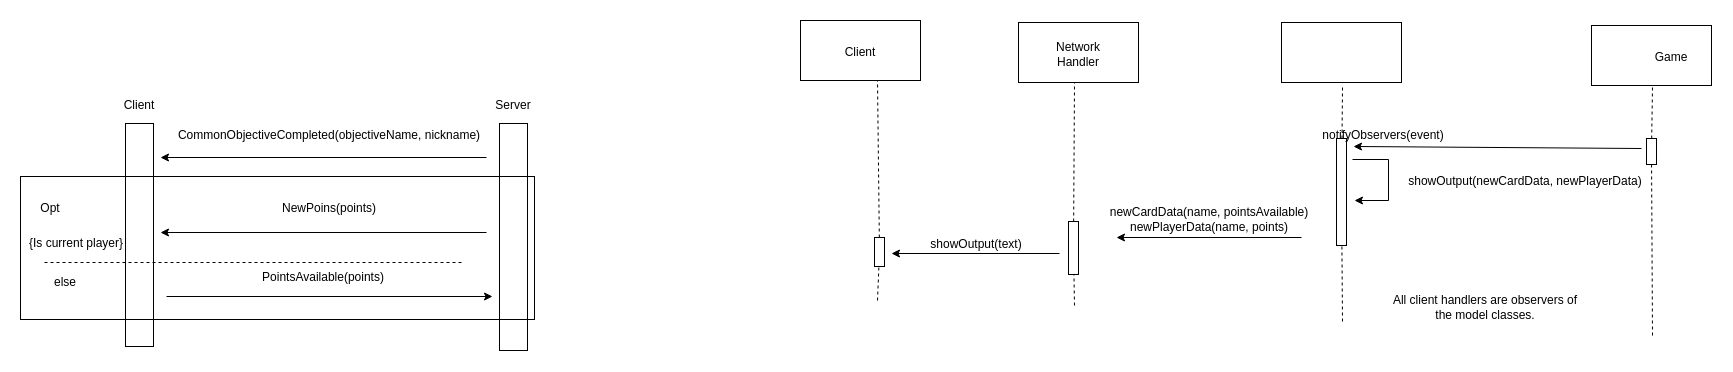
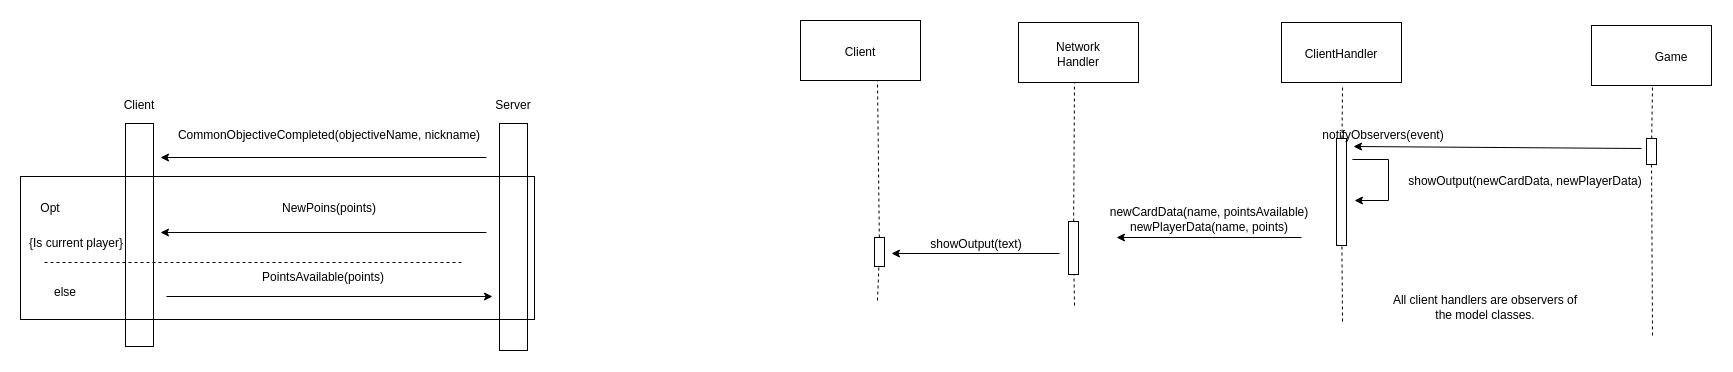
none -> (1342, 55)
(66, 283) -> (66, 293)
